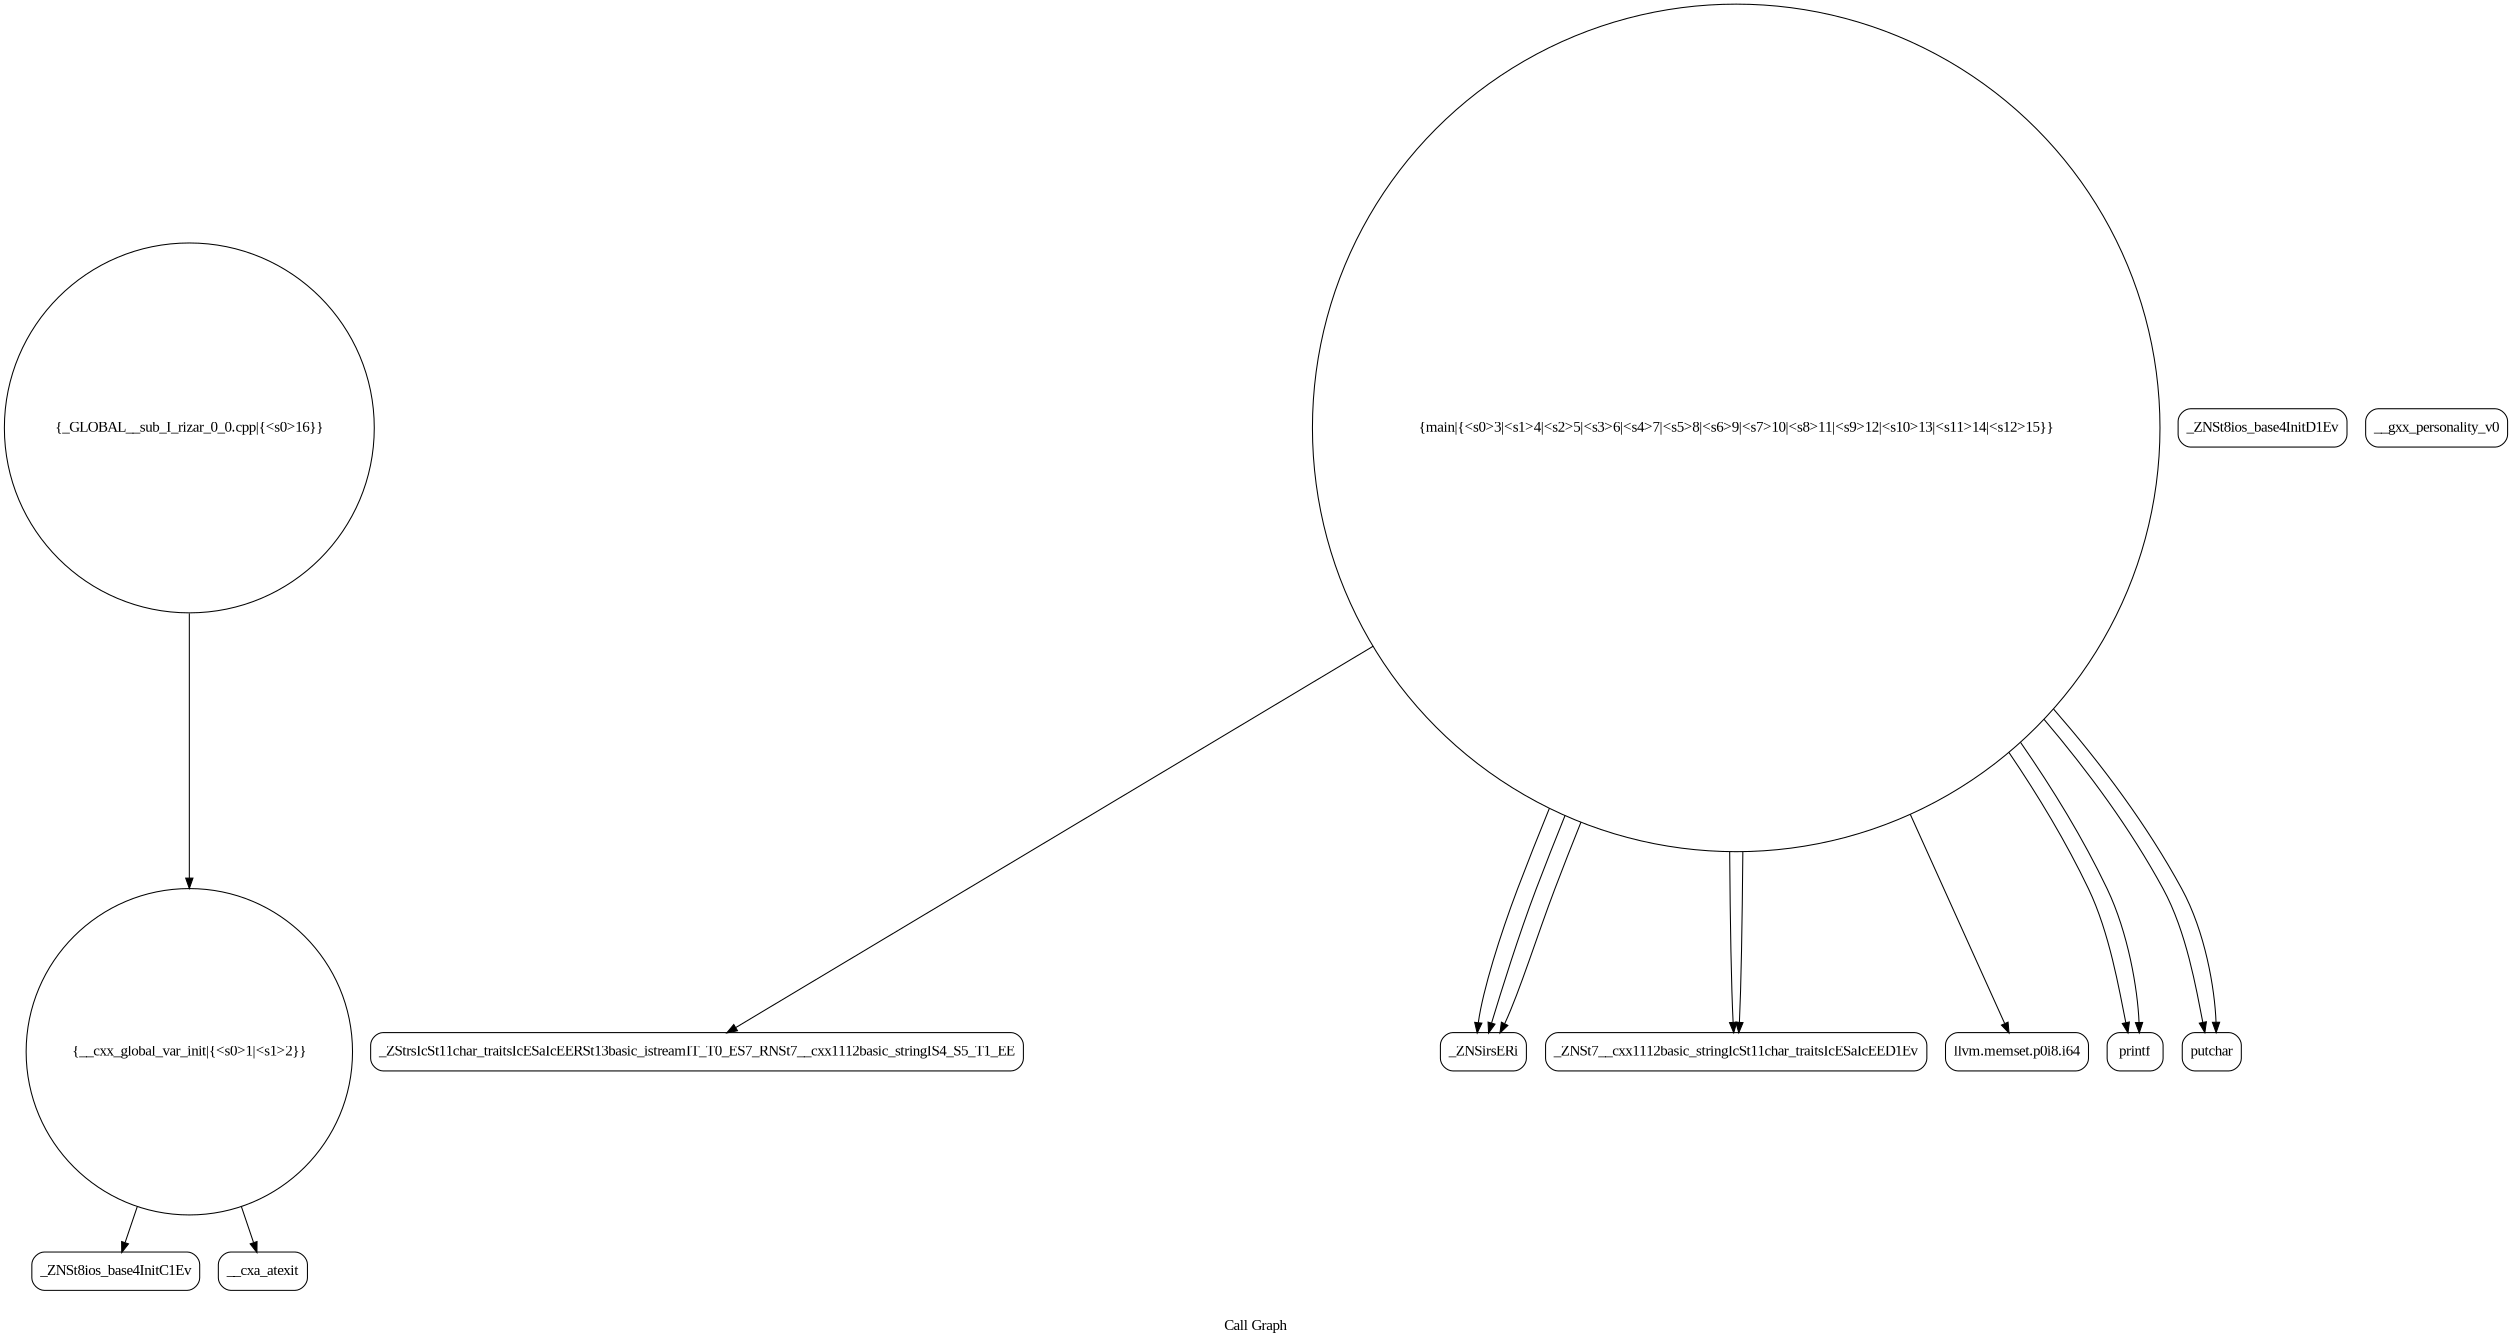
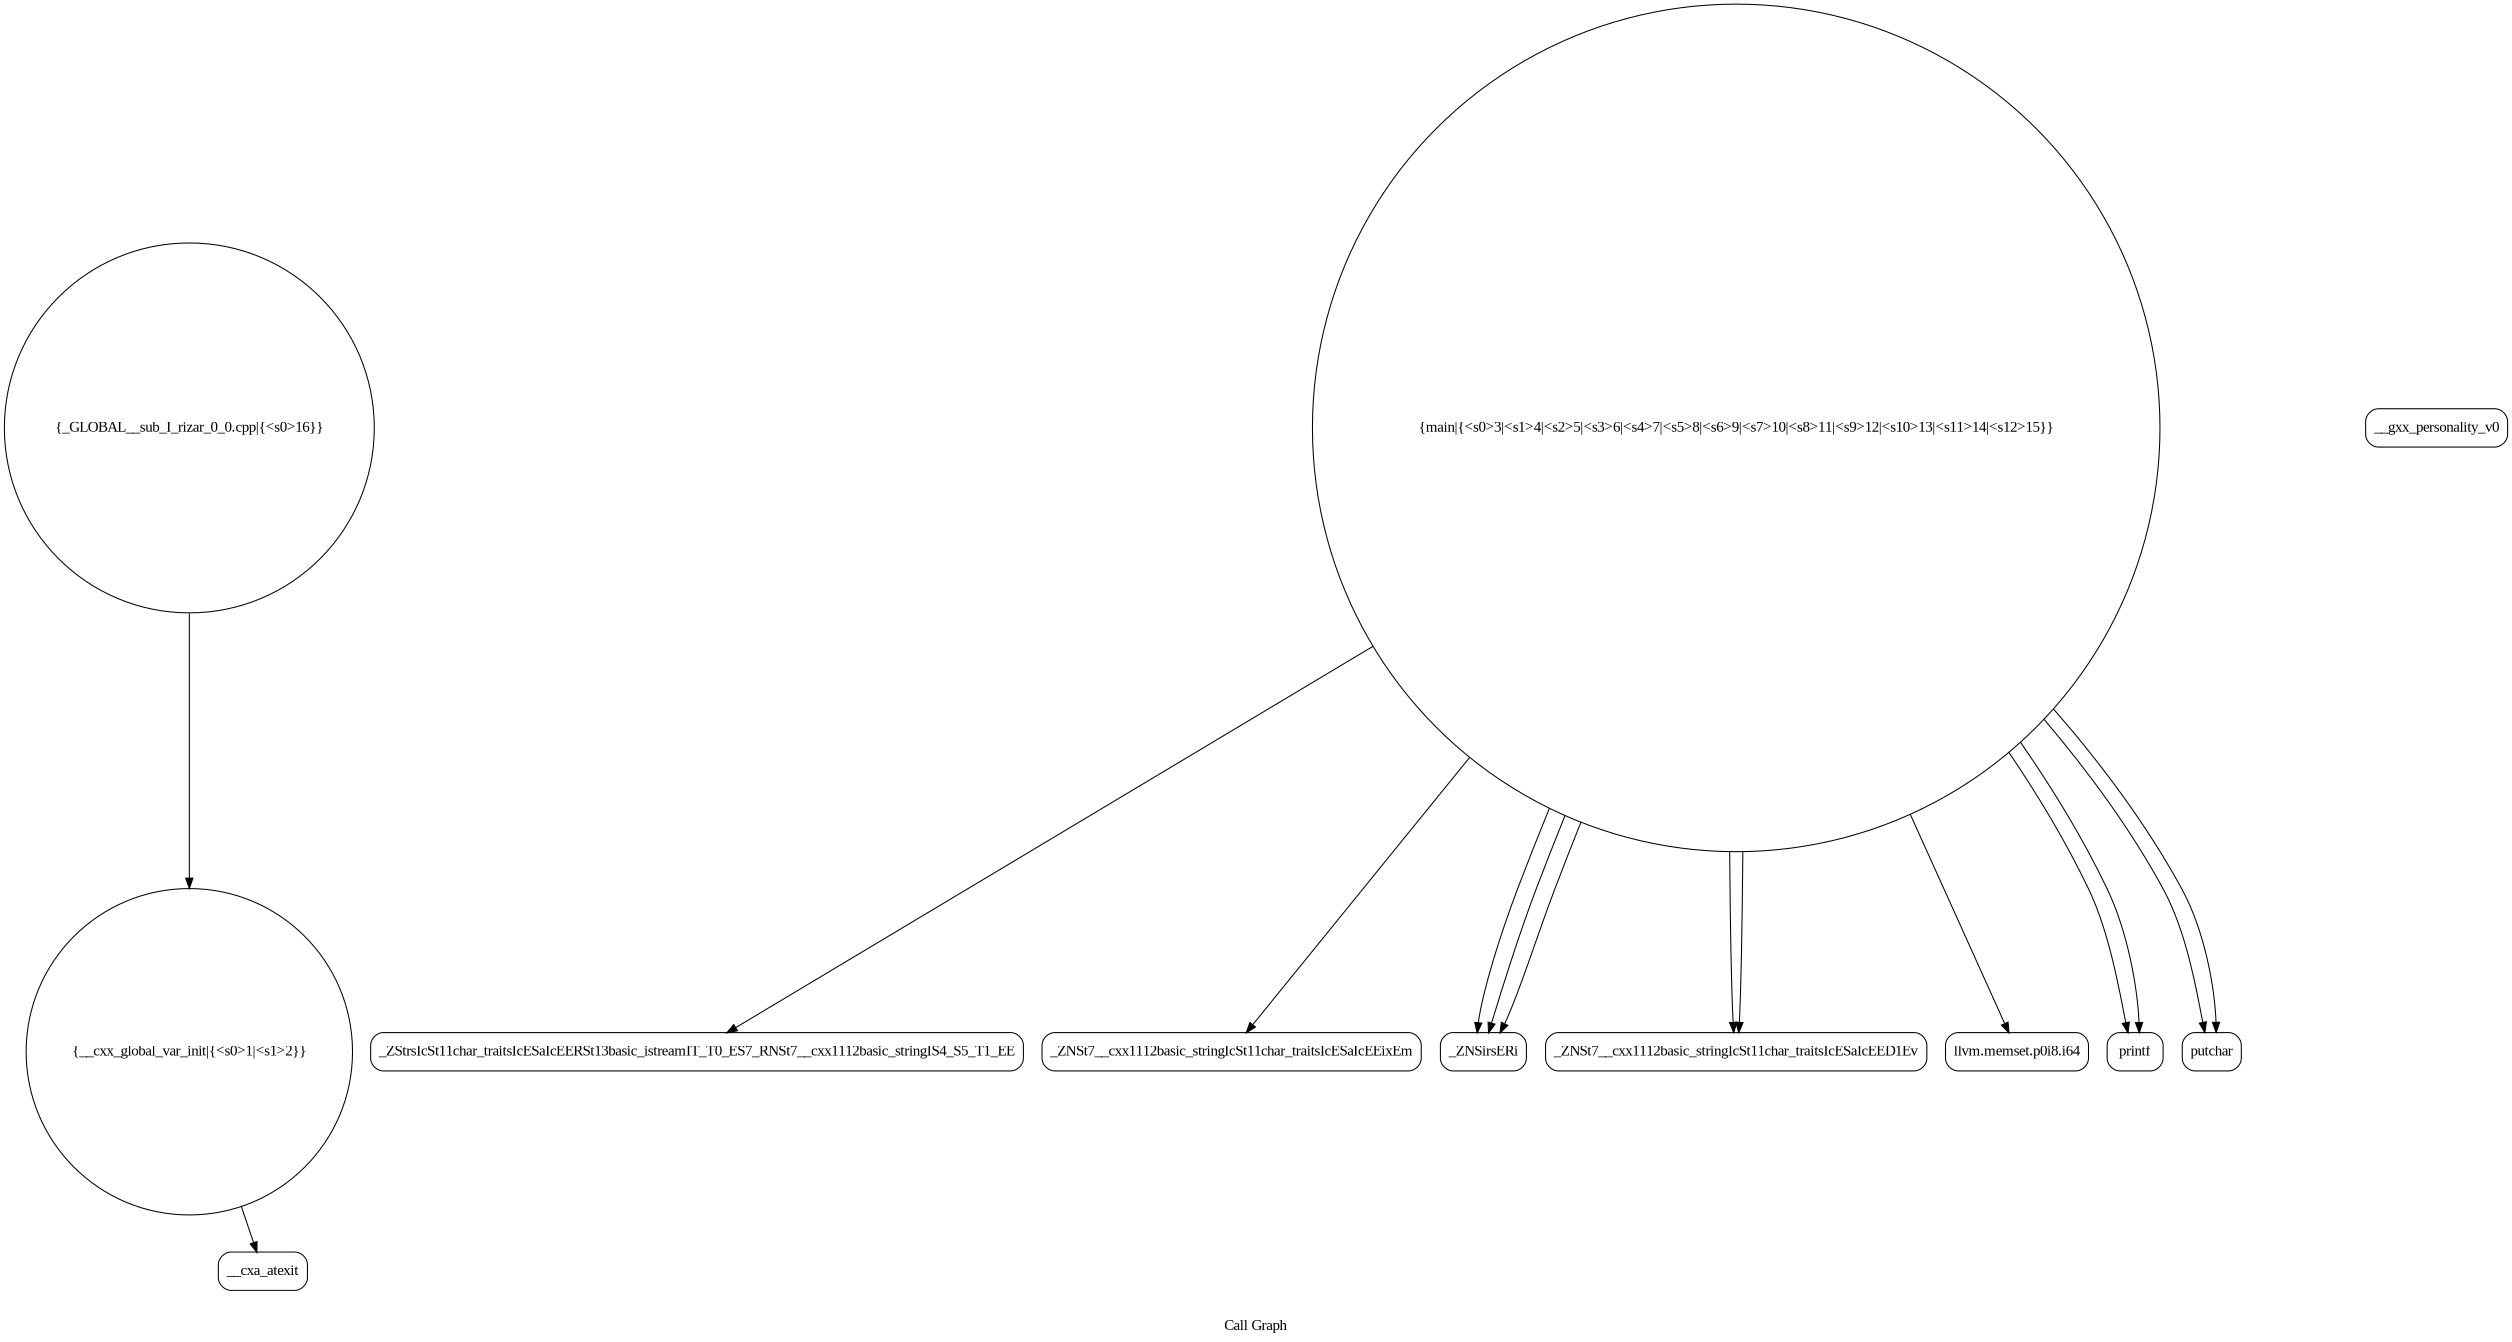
(2263, 428) -> none
none -> (1232, 1052)
(116, 1271) -> none
